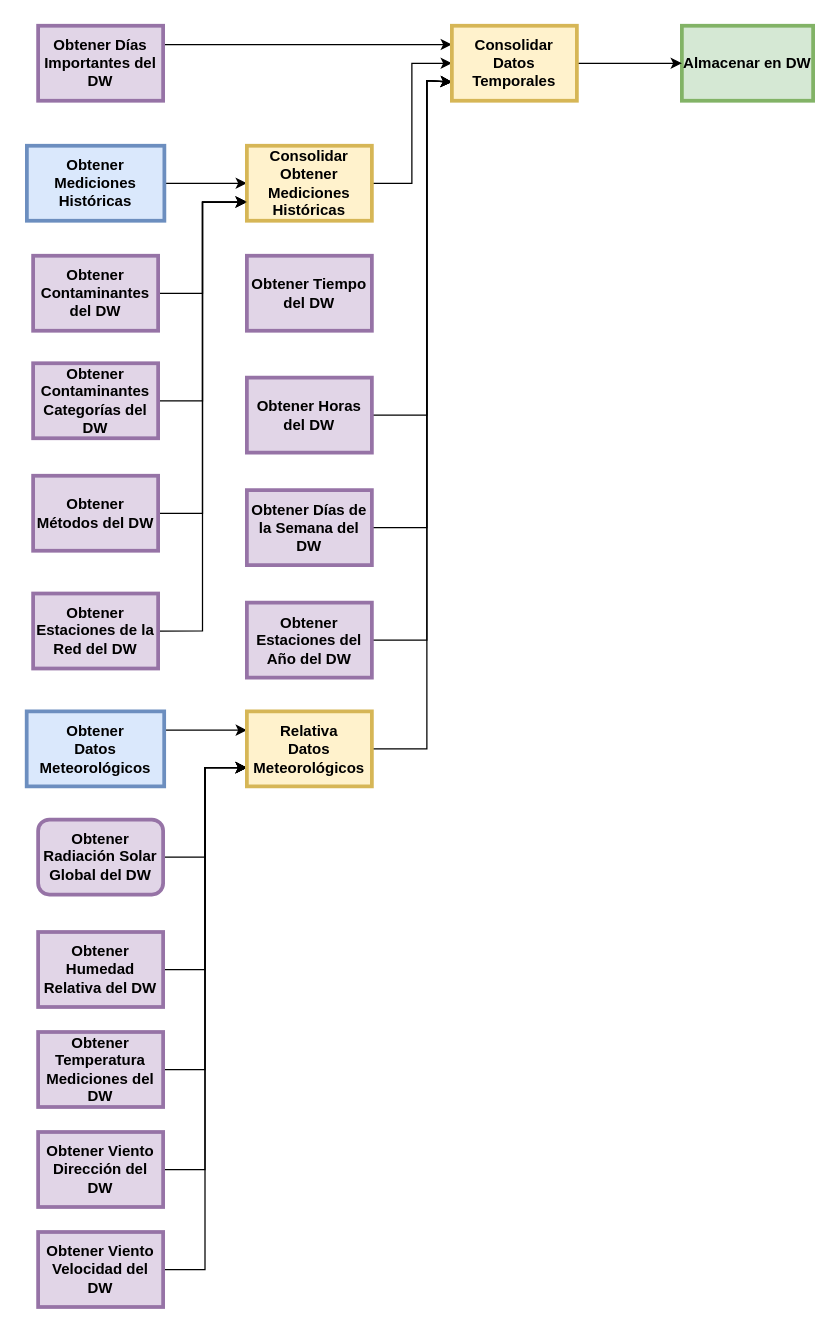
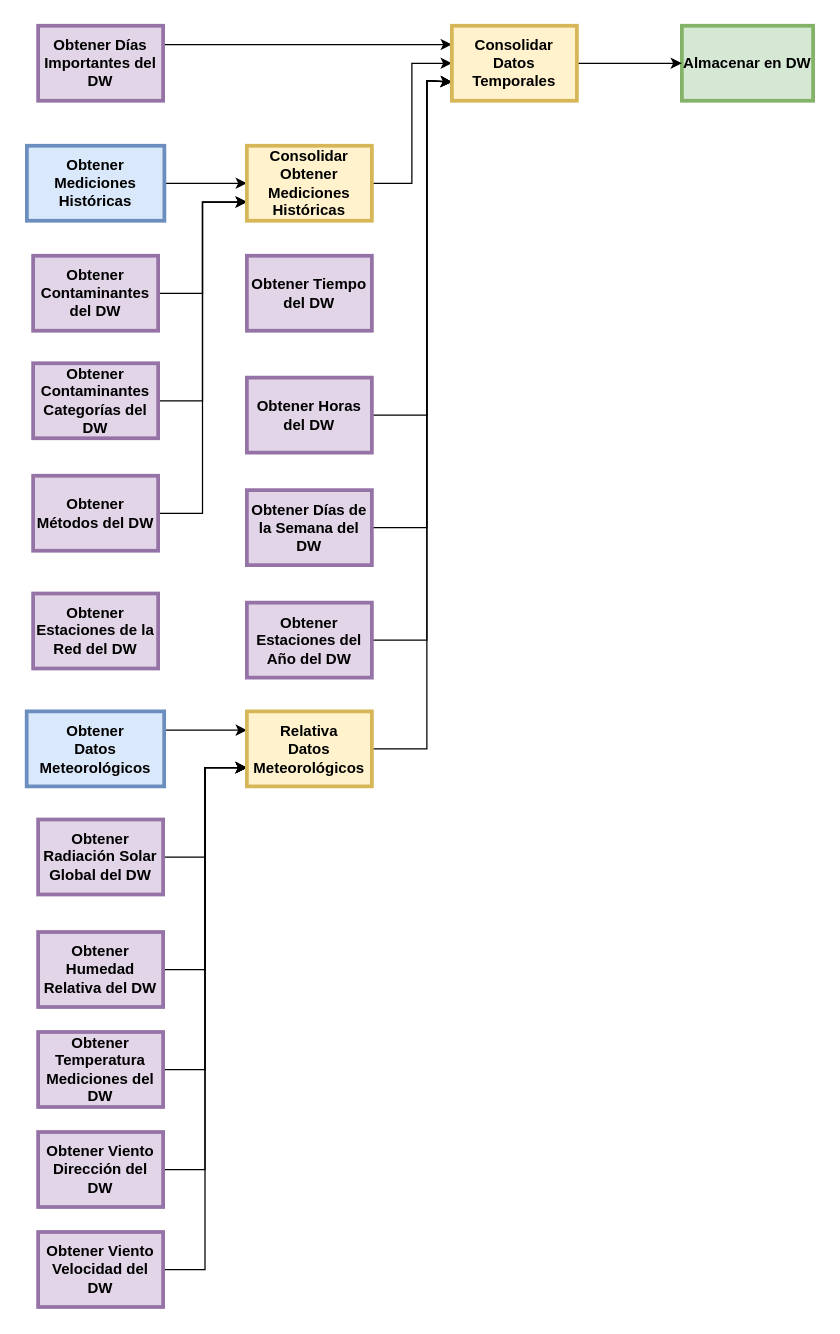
(203, 596) -> none
(101, 857) -> (101, 857)
